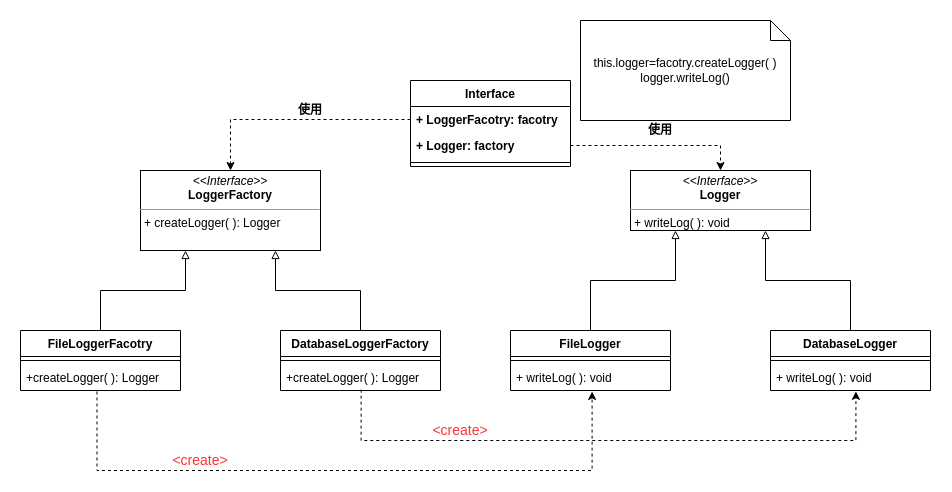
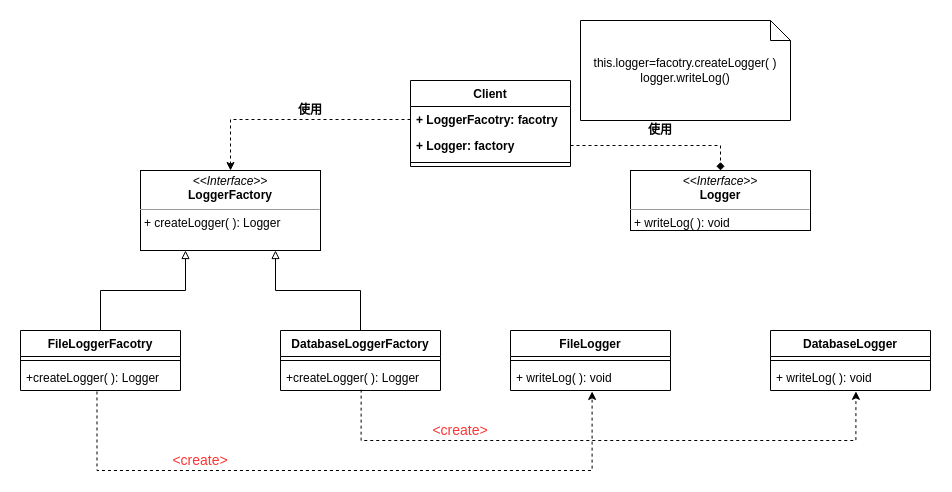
(490, 94) -> (490, 94)
(721, 162) -> (721, 162)
(629, 281) -> none
(813, 281) -> none
